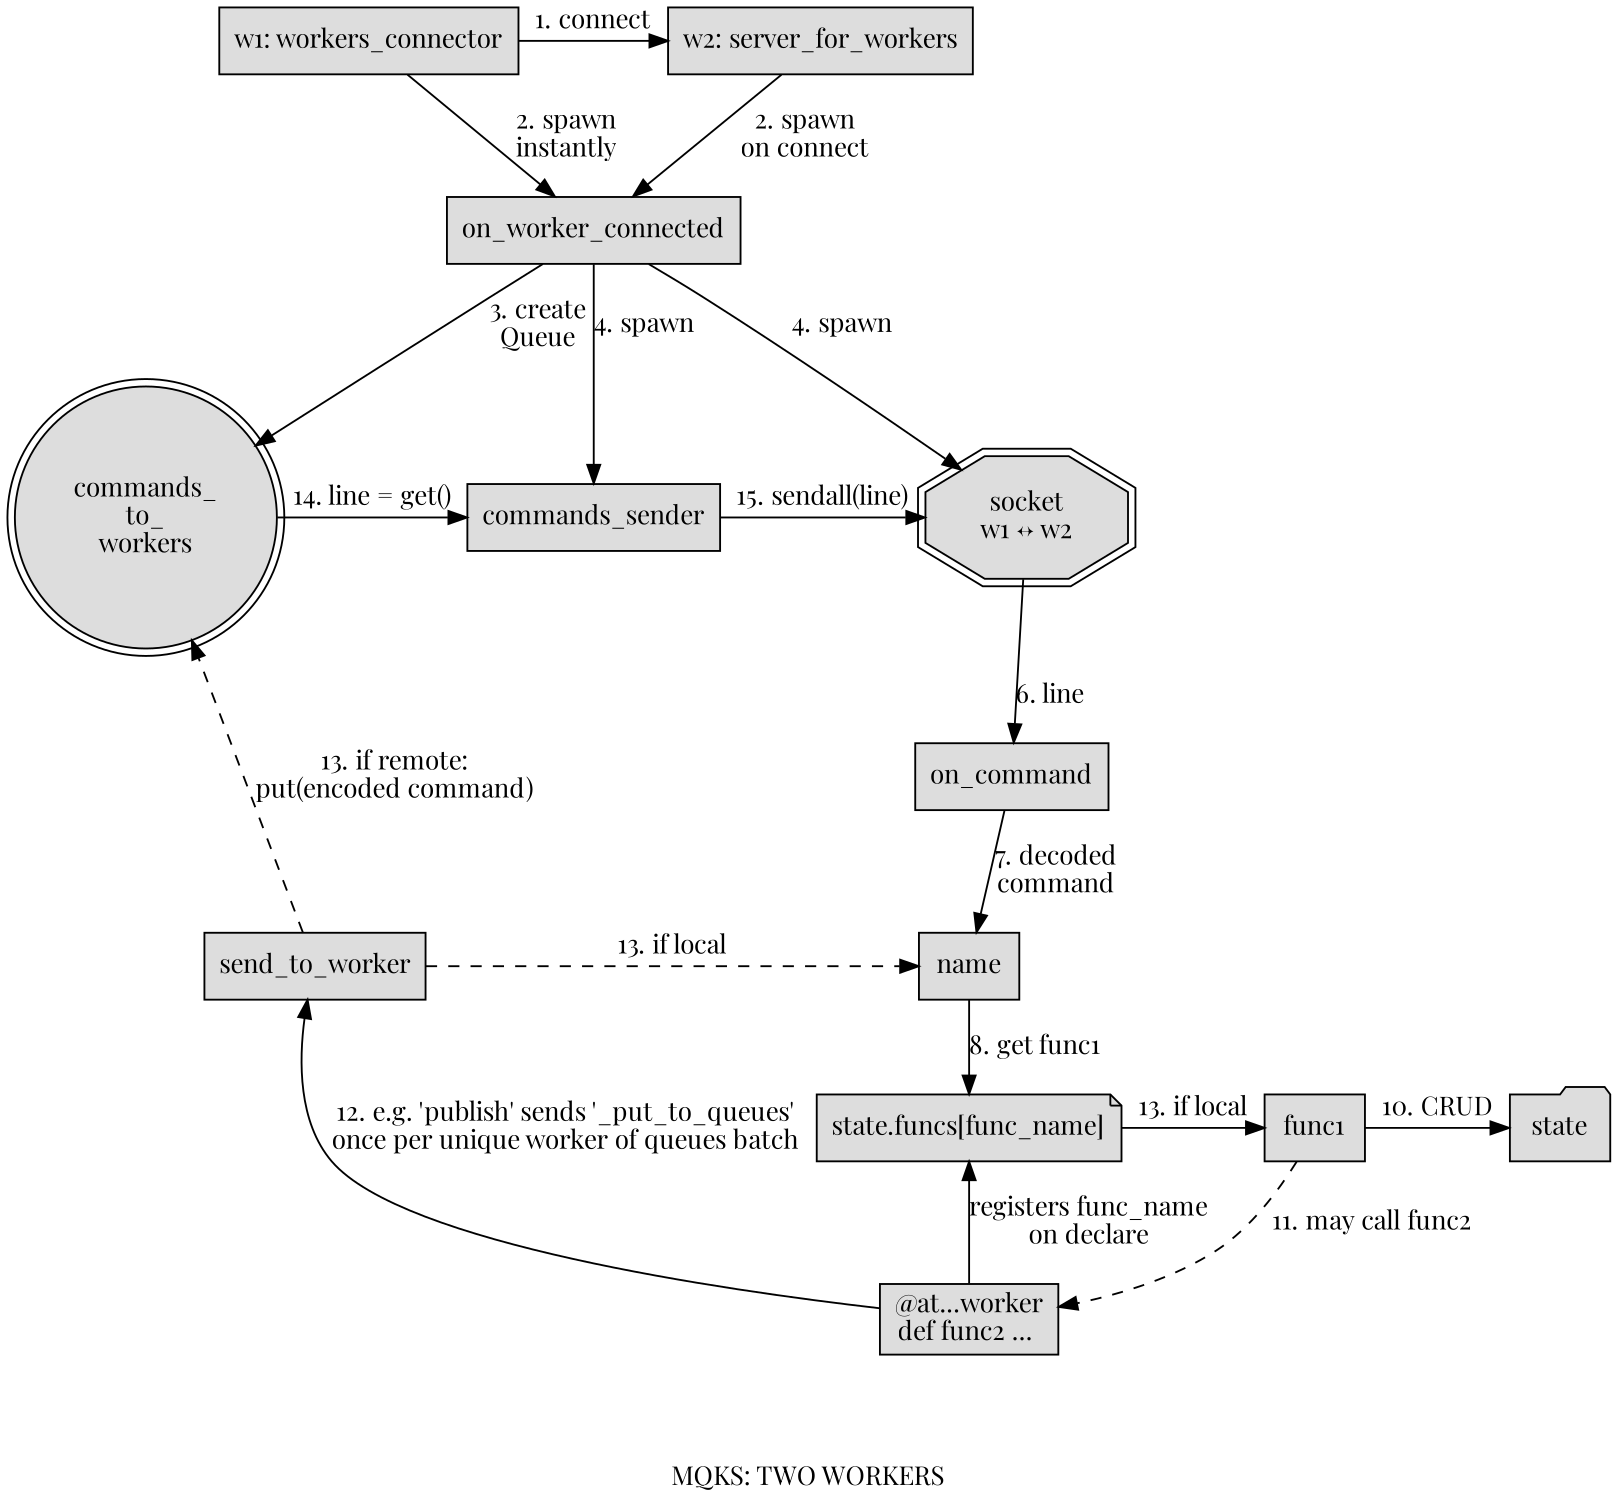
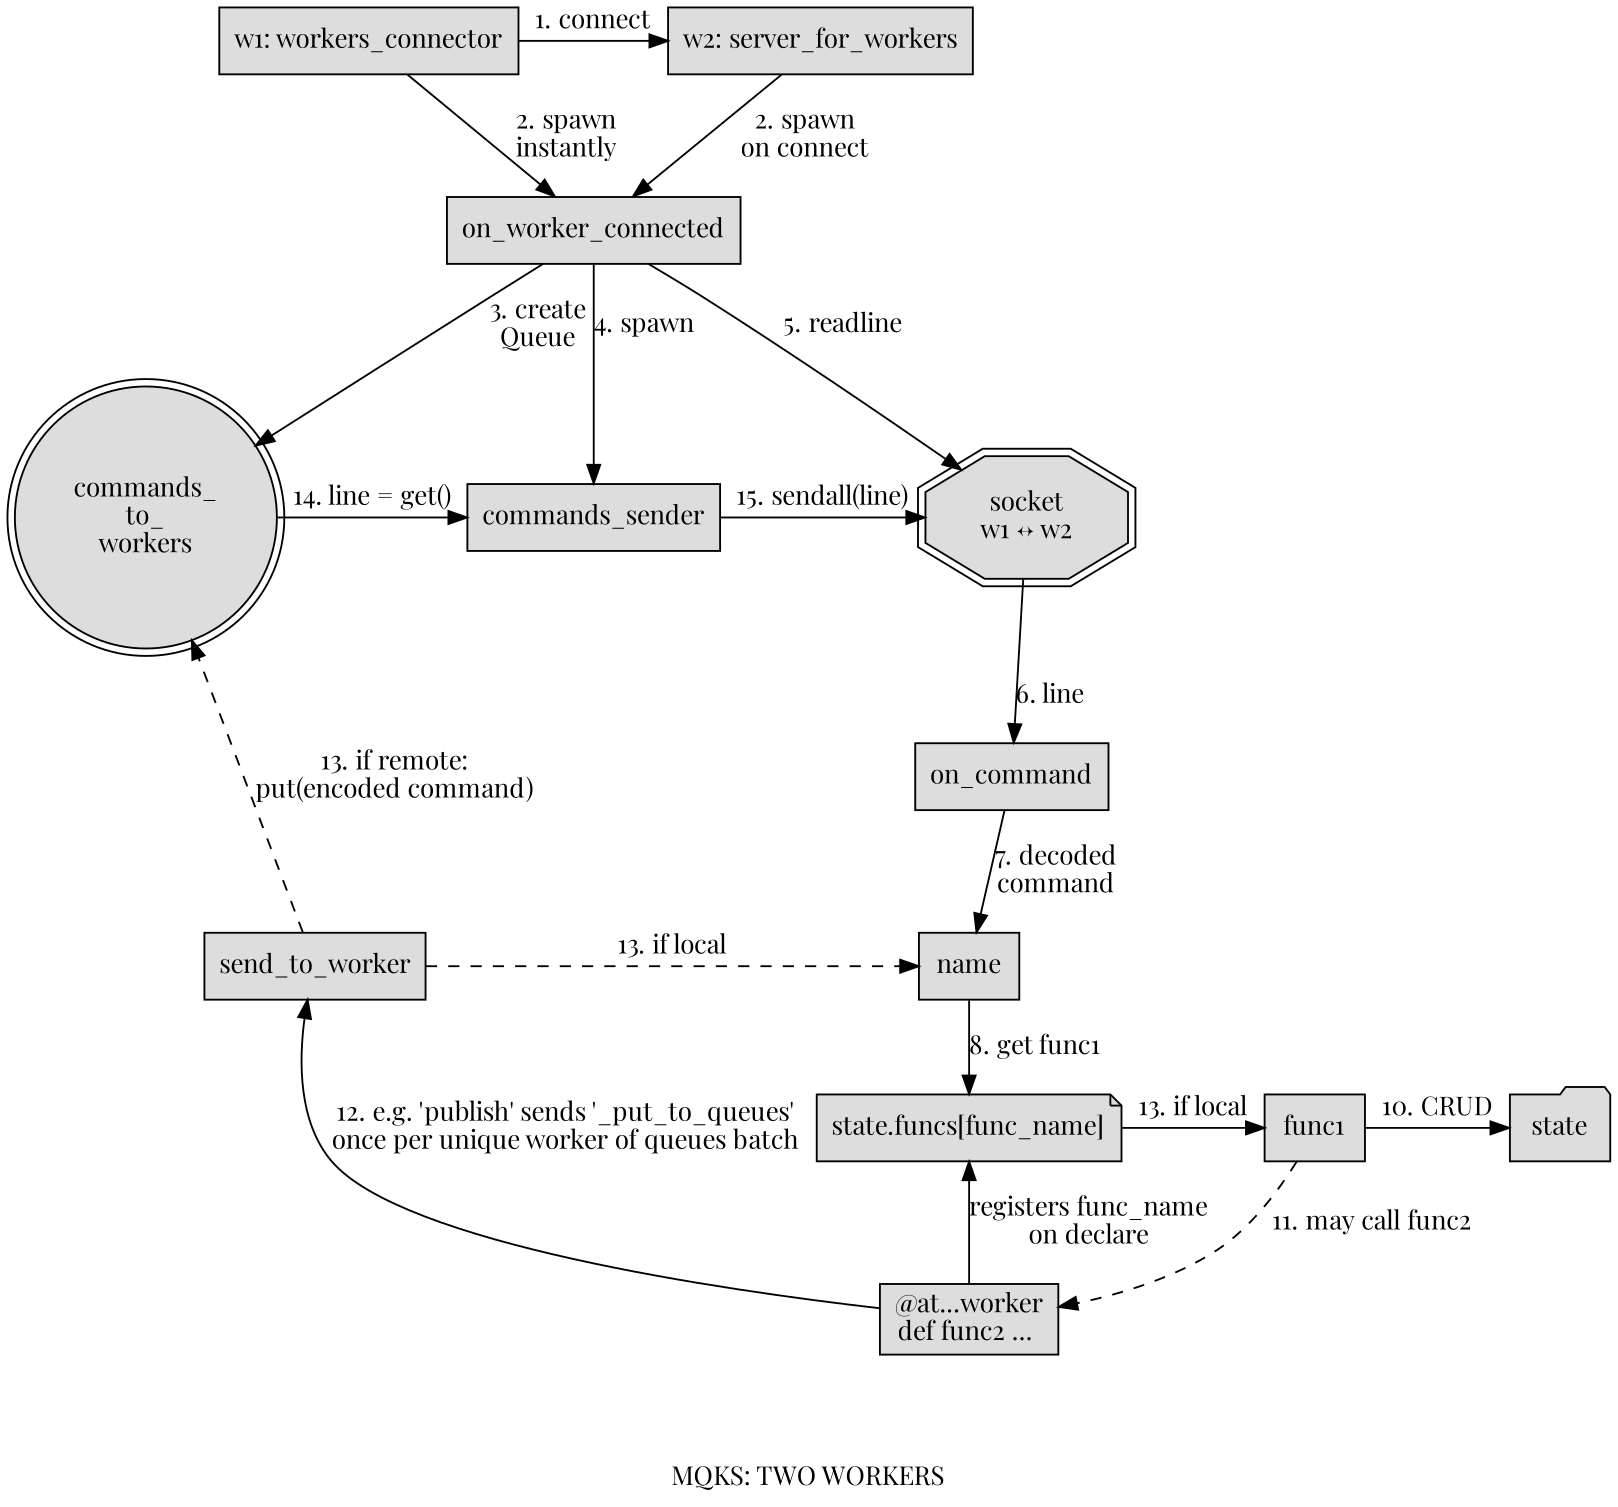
(843, 325) -> (843, 325)
